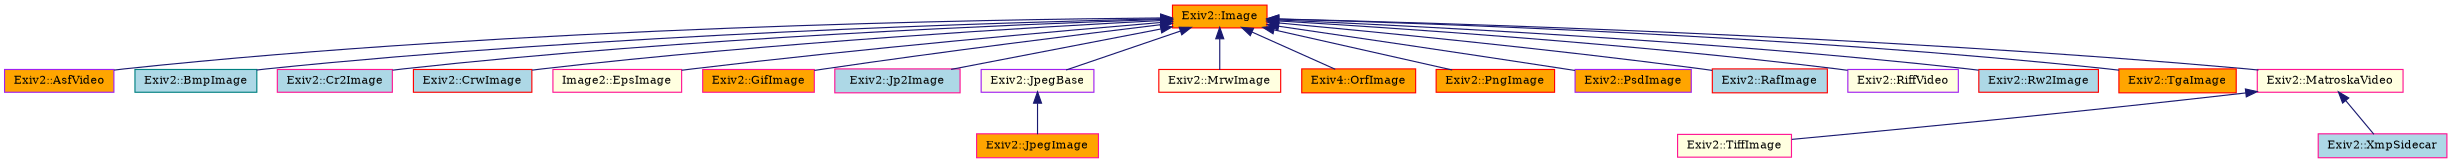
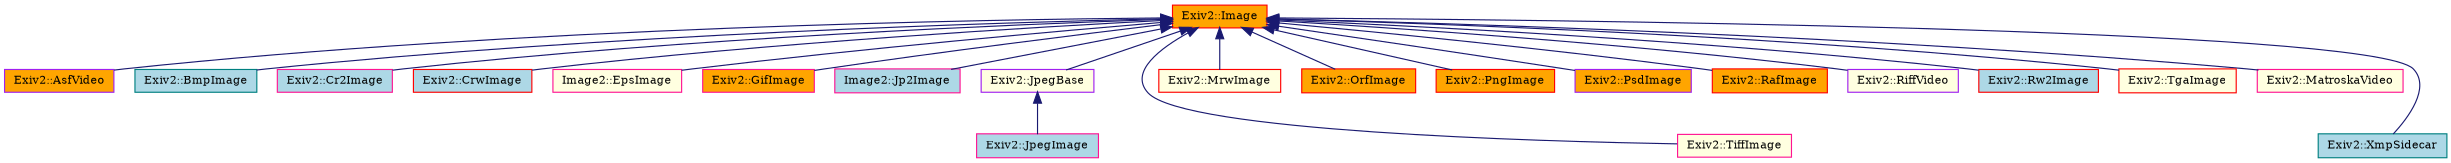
(897, 81) -> (897, 81)
(1359, 81) -> (1359, 81)
(1770, 81) -> (1770, 81)
(2178, 81) -> (2178, 81)
(2019, 117) -> (1369, 132)
(2360, 117) -> (1885, 28)
(1038, 146) -> (1038, 146)
(2383, 146) -> (2383, 146)
